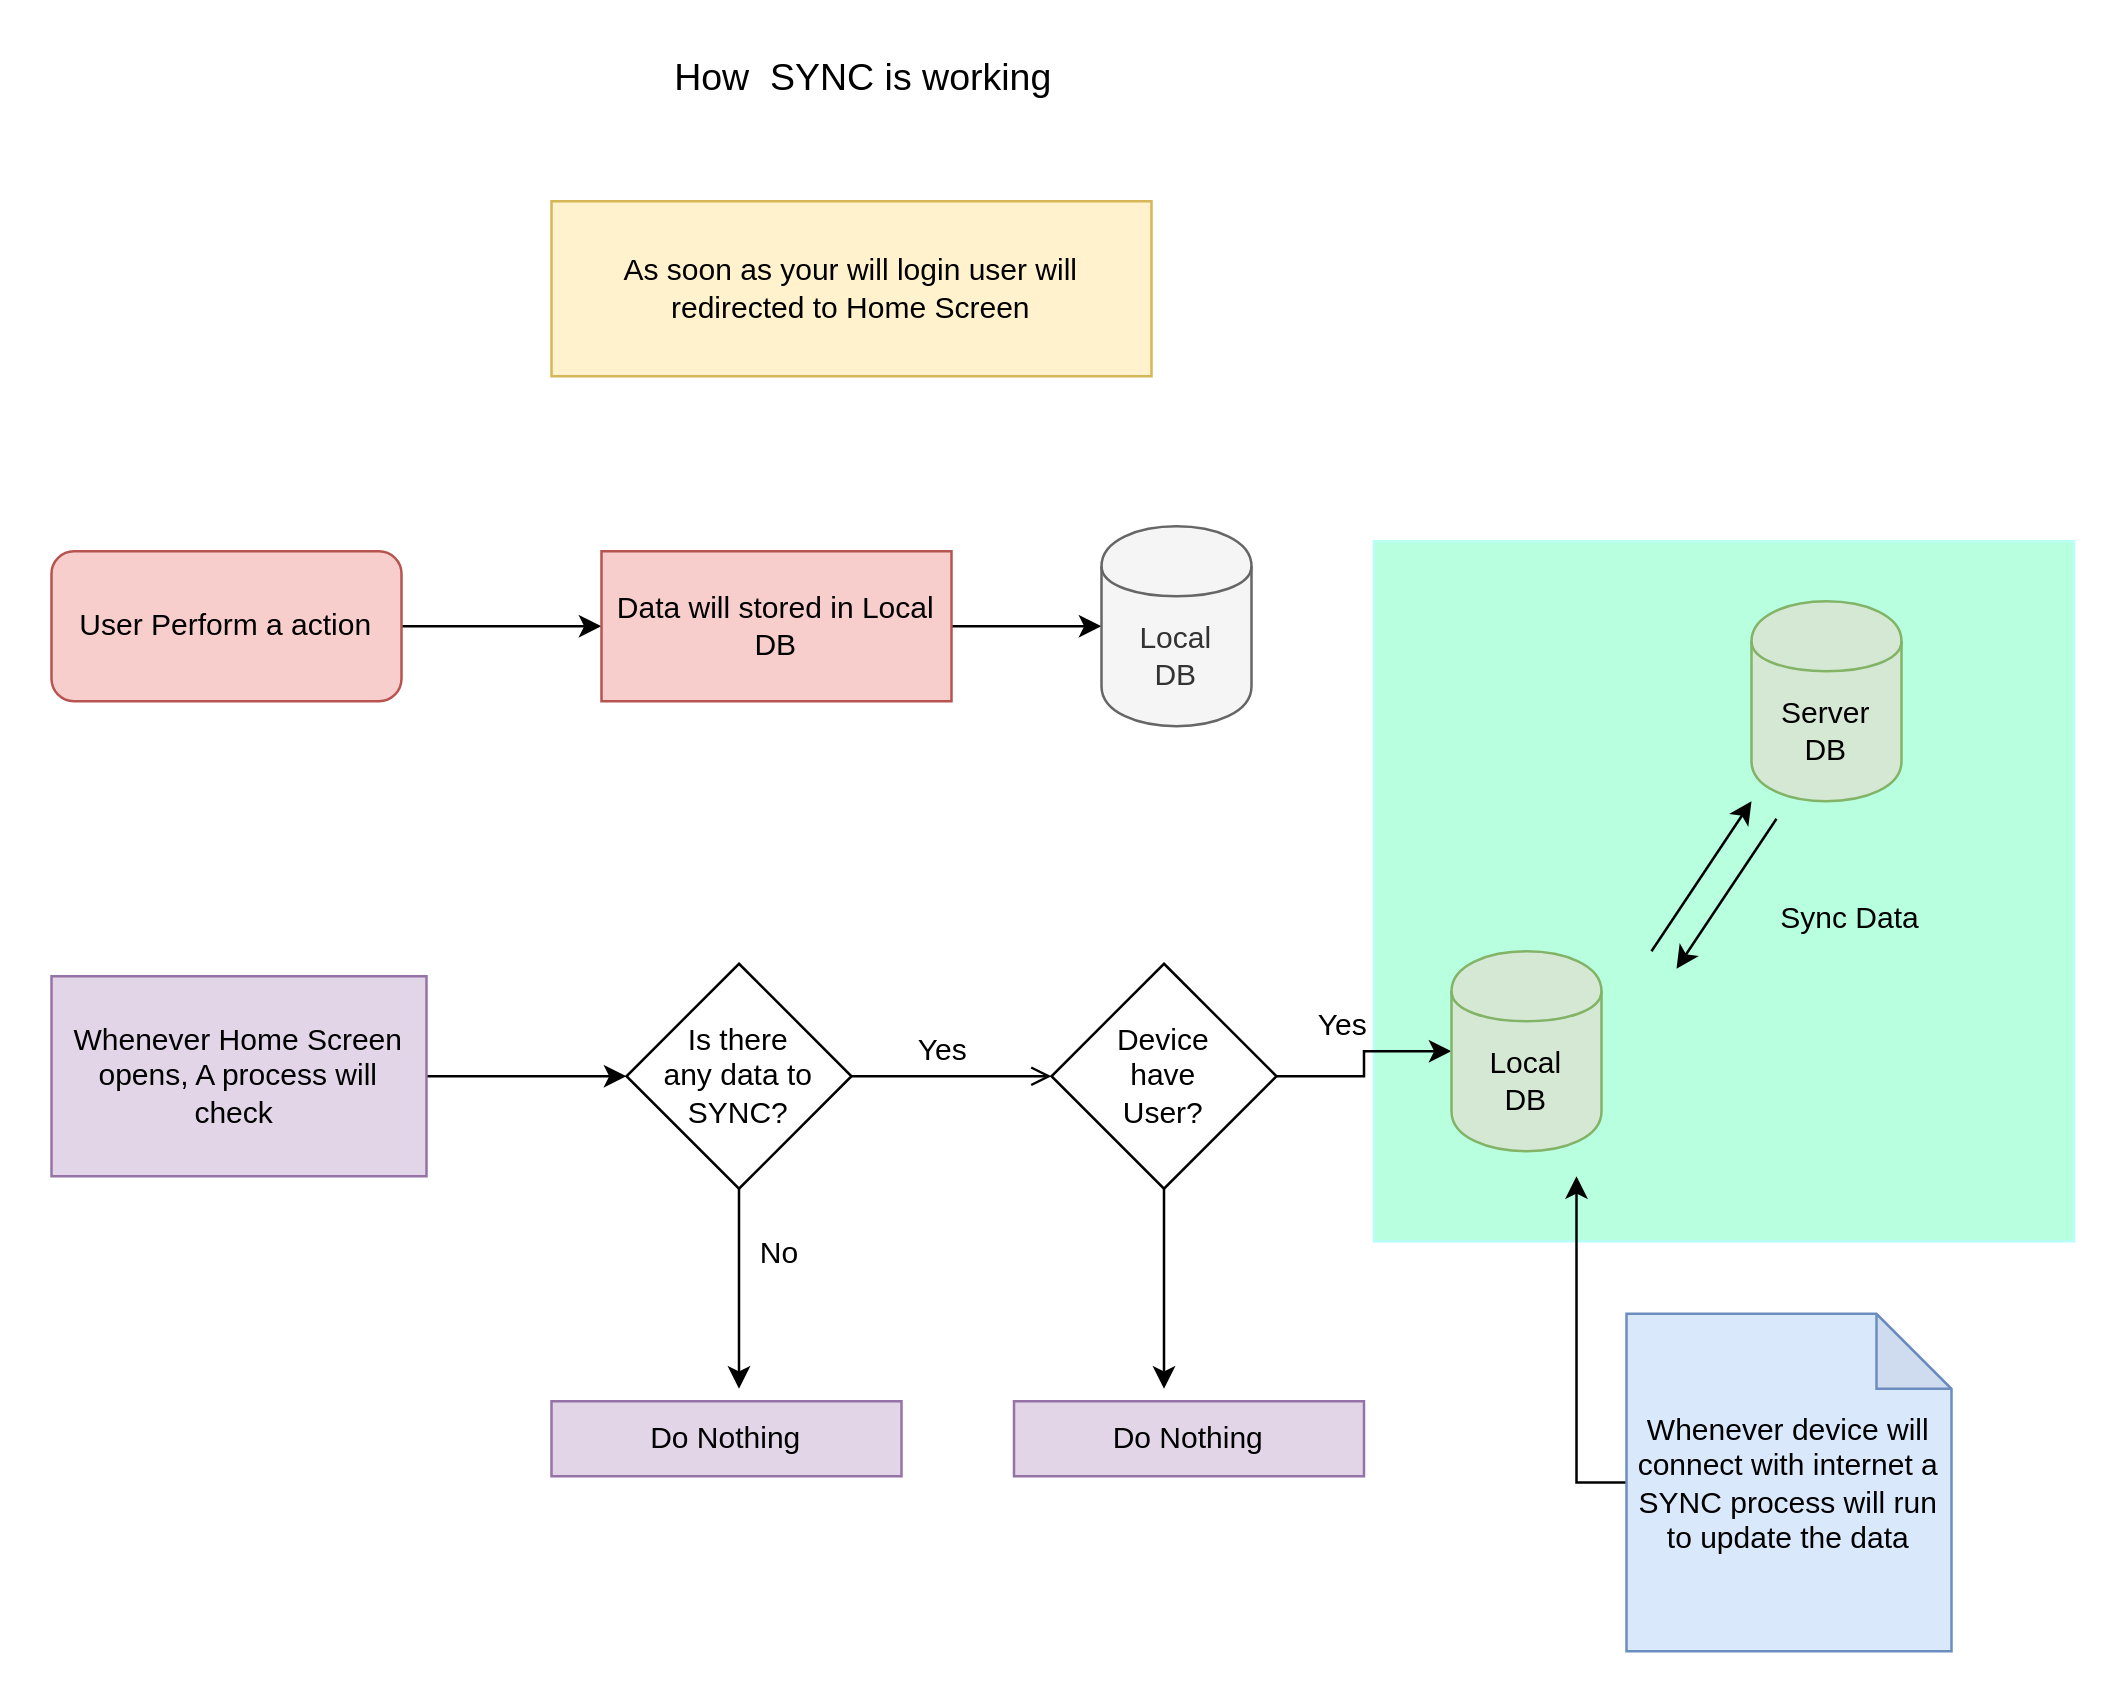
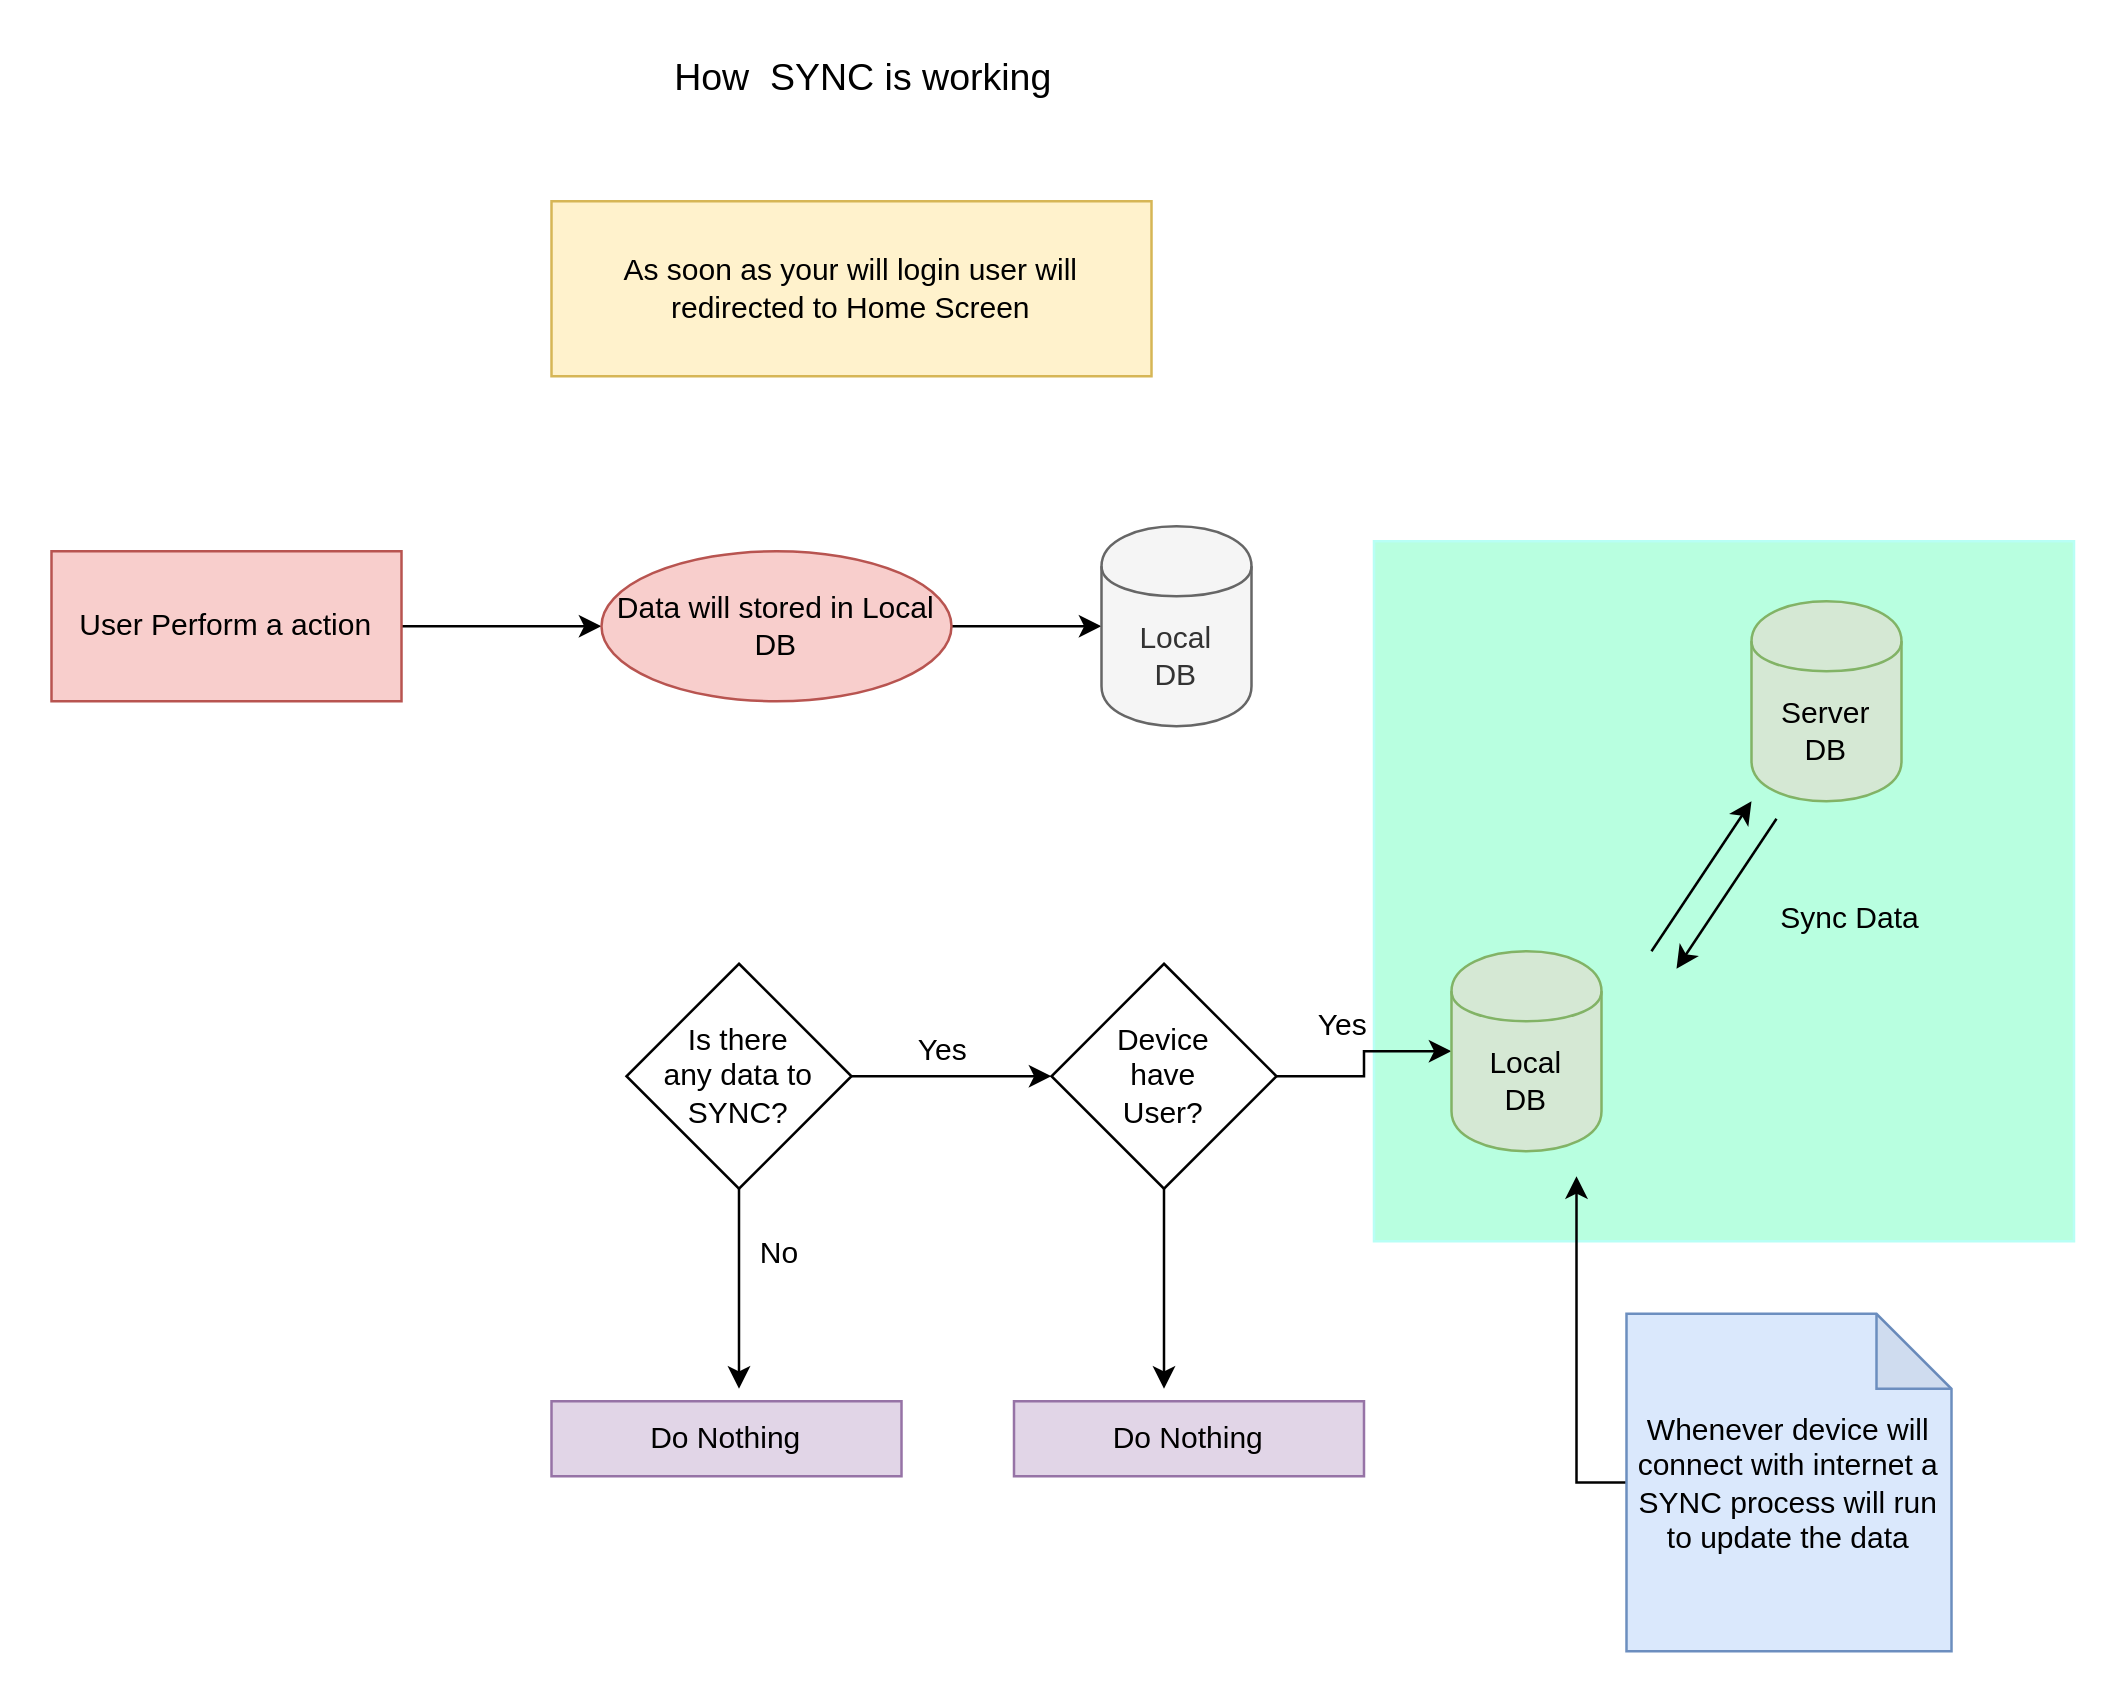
(226, 626) -> (226, 626)
(776, 626) -> (776, 626)
(239, 1076) -> none
(518, 1076) -> none
(1037, 1076) -> (1033, 1076)
